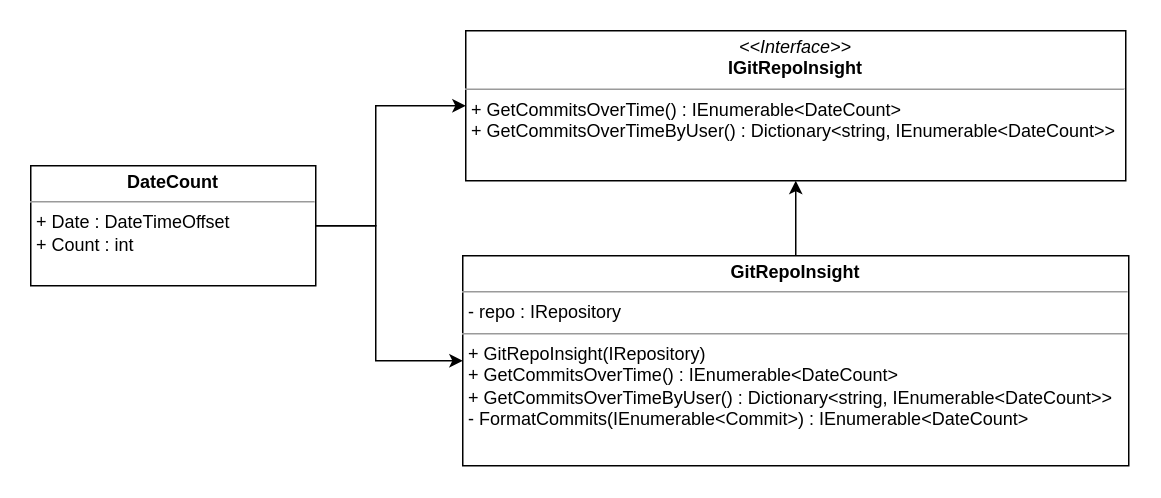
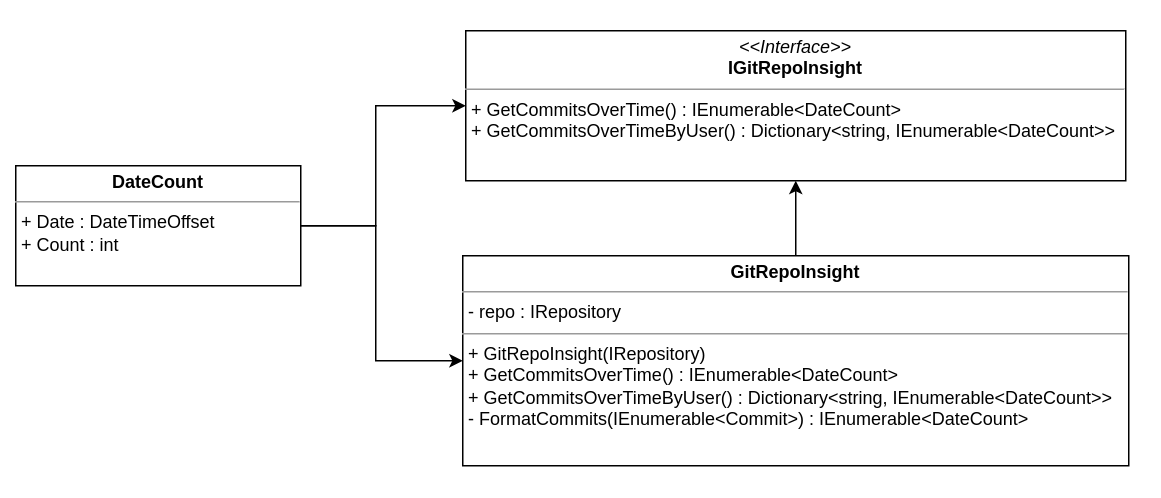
(173, 226) -> (158, 226)
